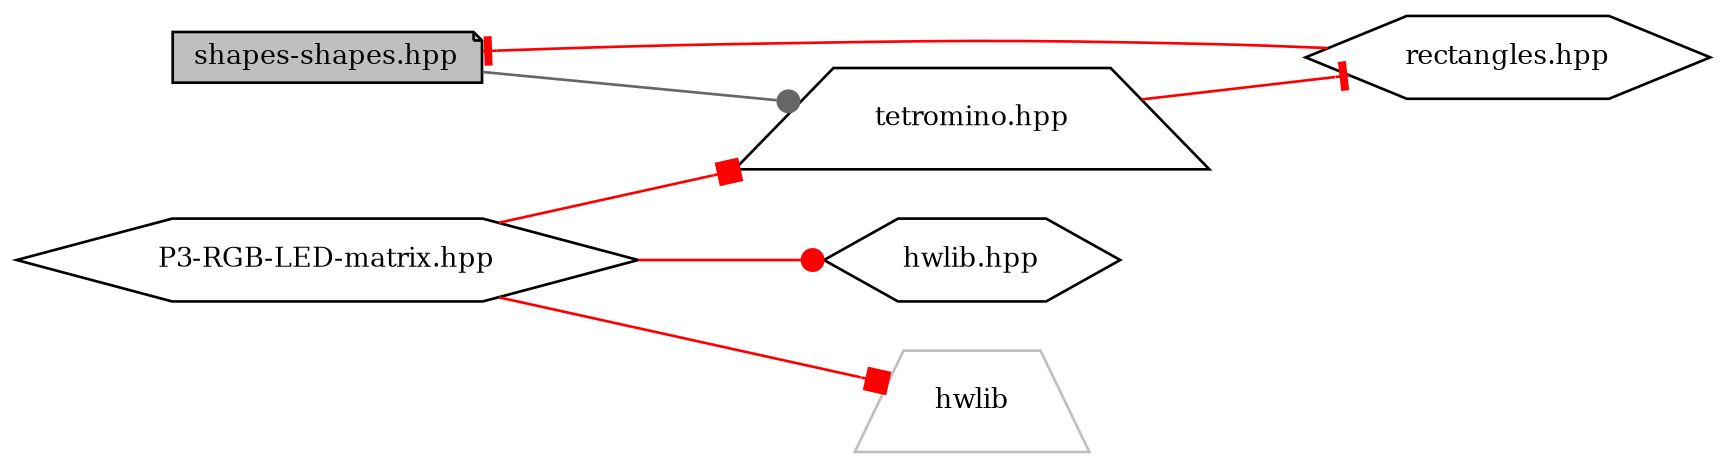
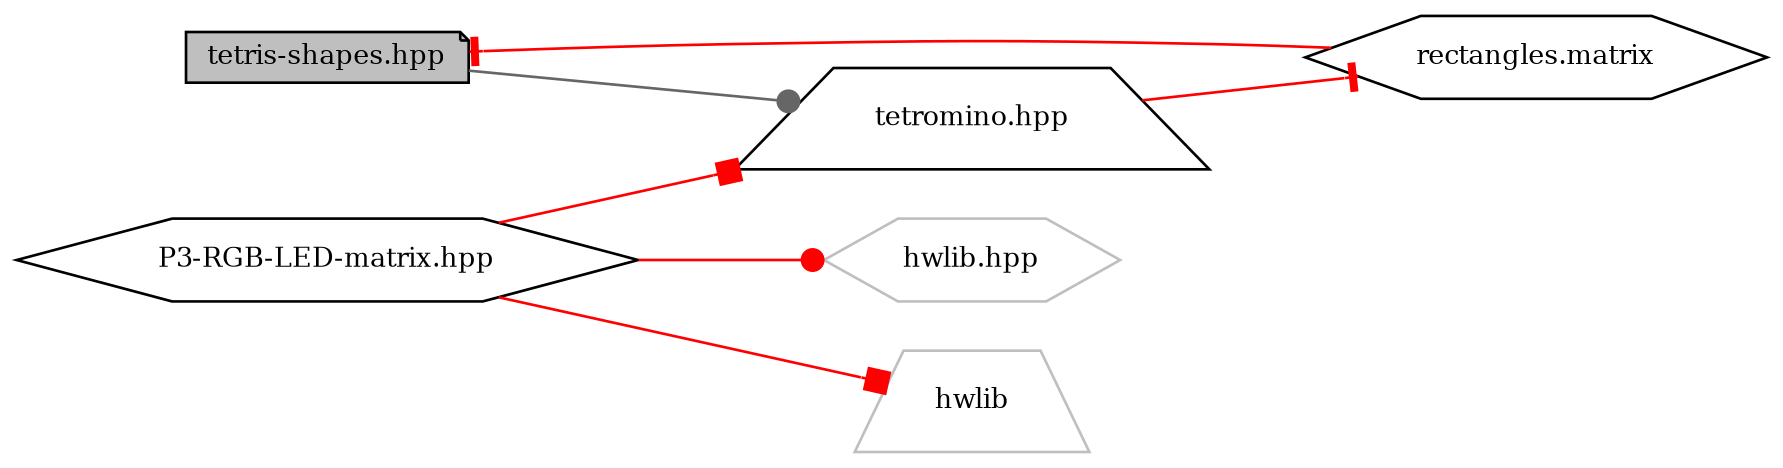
(327, 57) -> (327, 57)
(1508, 57) -> (1536, 57)
(972, 260) -> (972, 260)
